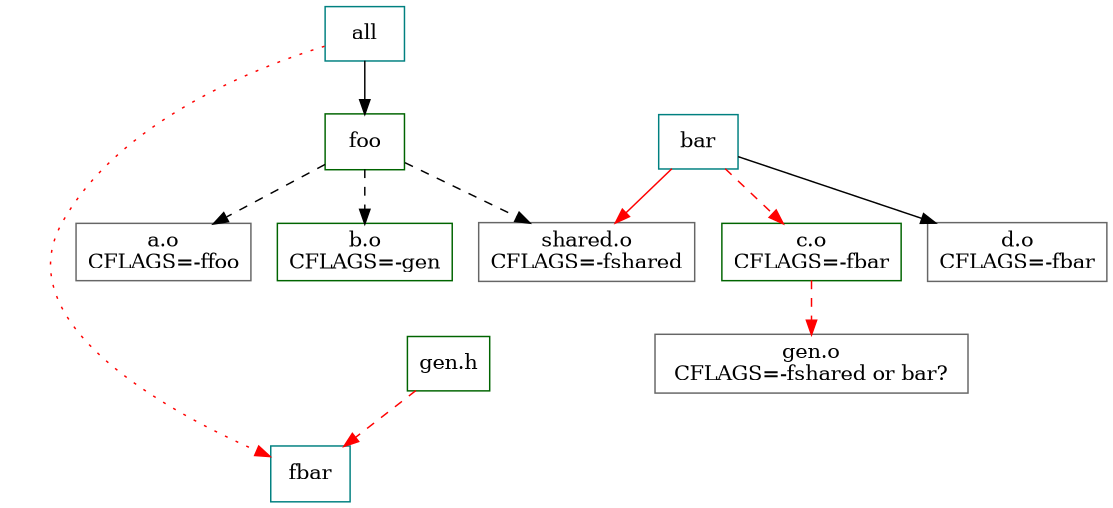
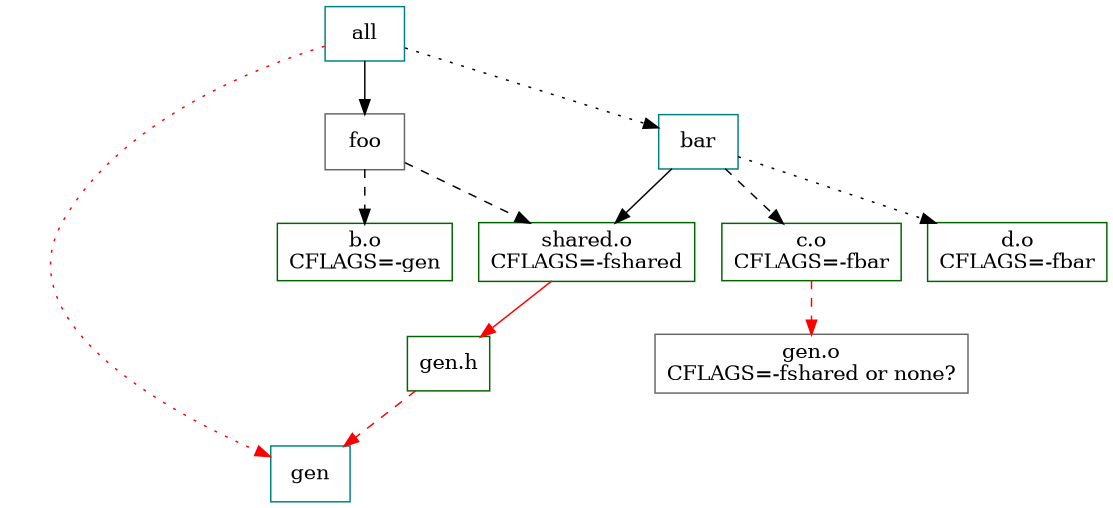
none -> (525, 86)
(365, 142) -> (365, 142)
(830, 188) -> (830, 188)
(649, 191) -> (649, 191)
(749, 191) -> (749, 191)
(163, 252) -> none
(587, 252) -> (587, 252)
(1017, 252) -> (1017, 252)
none -> (522, 304)
(812, 364) -> (812, 364)
(310, 474) -> (310, 474)
